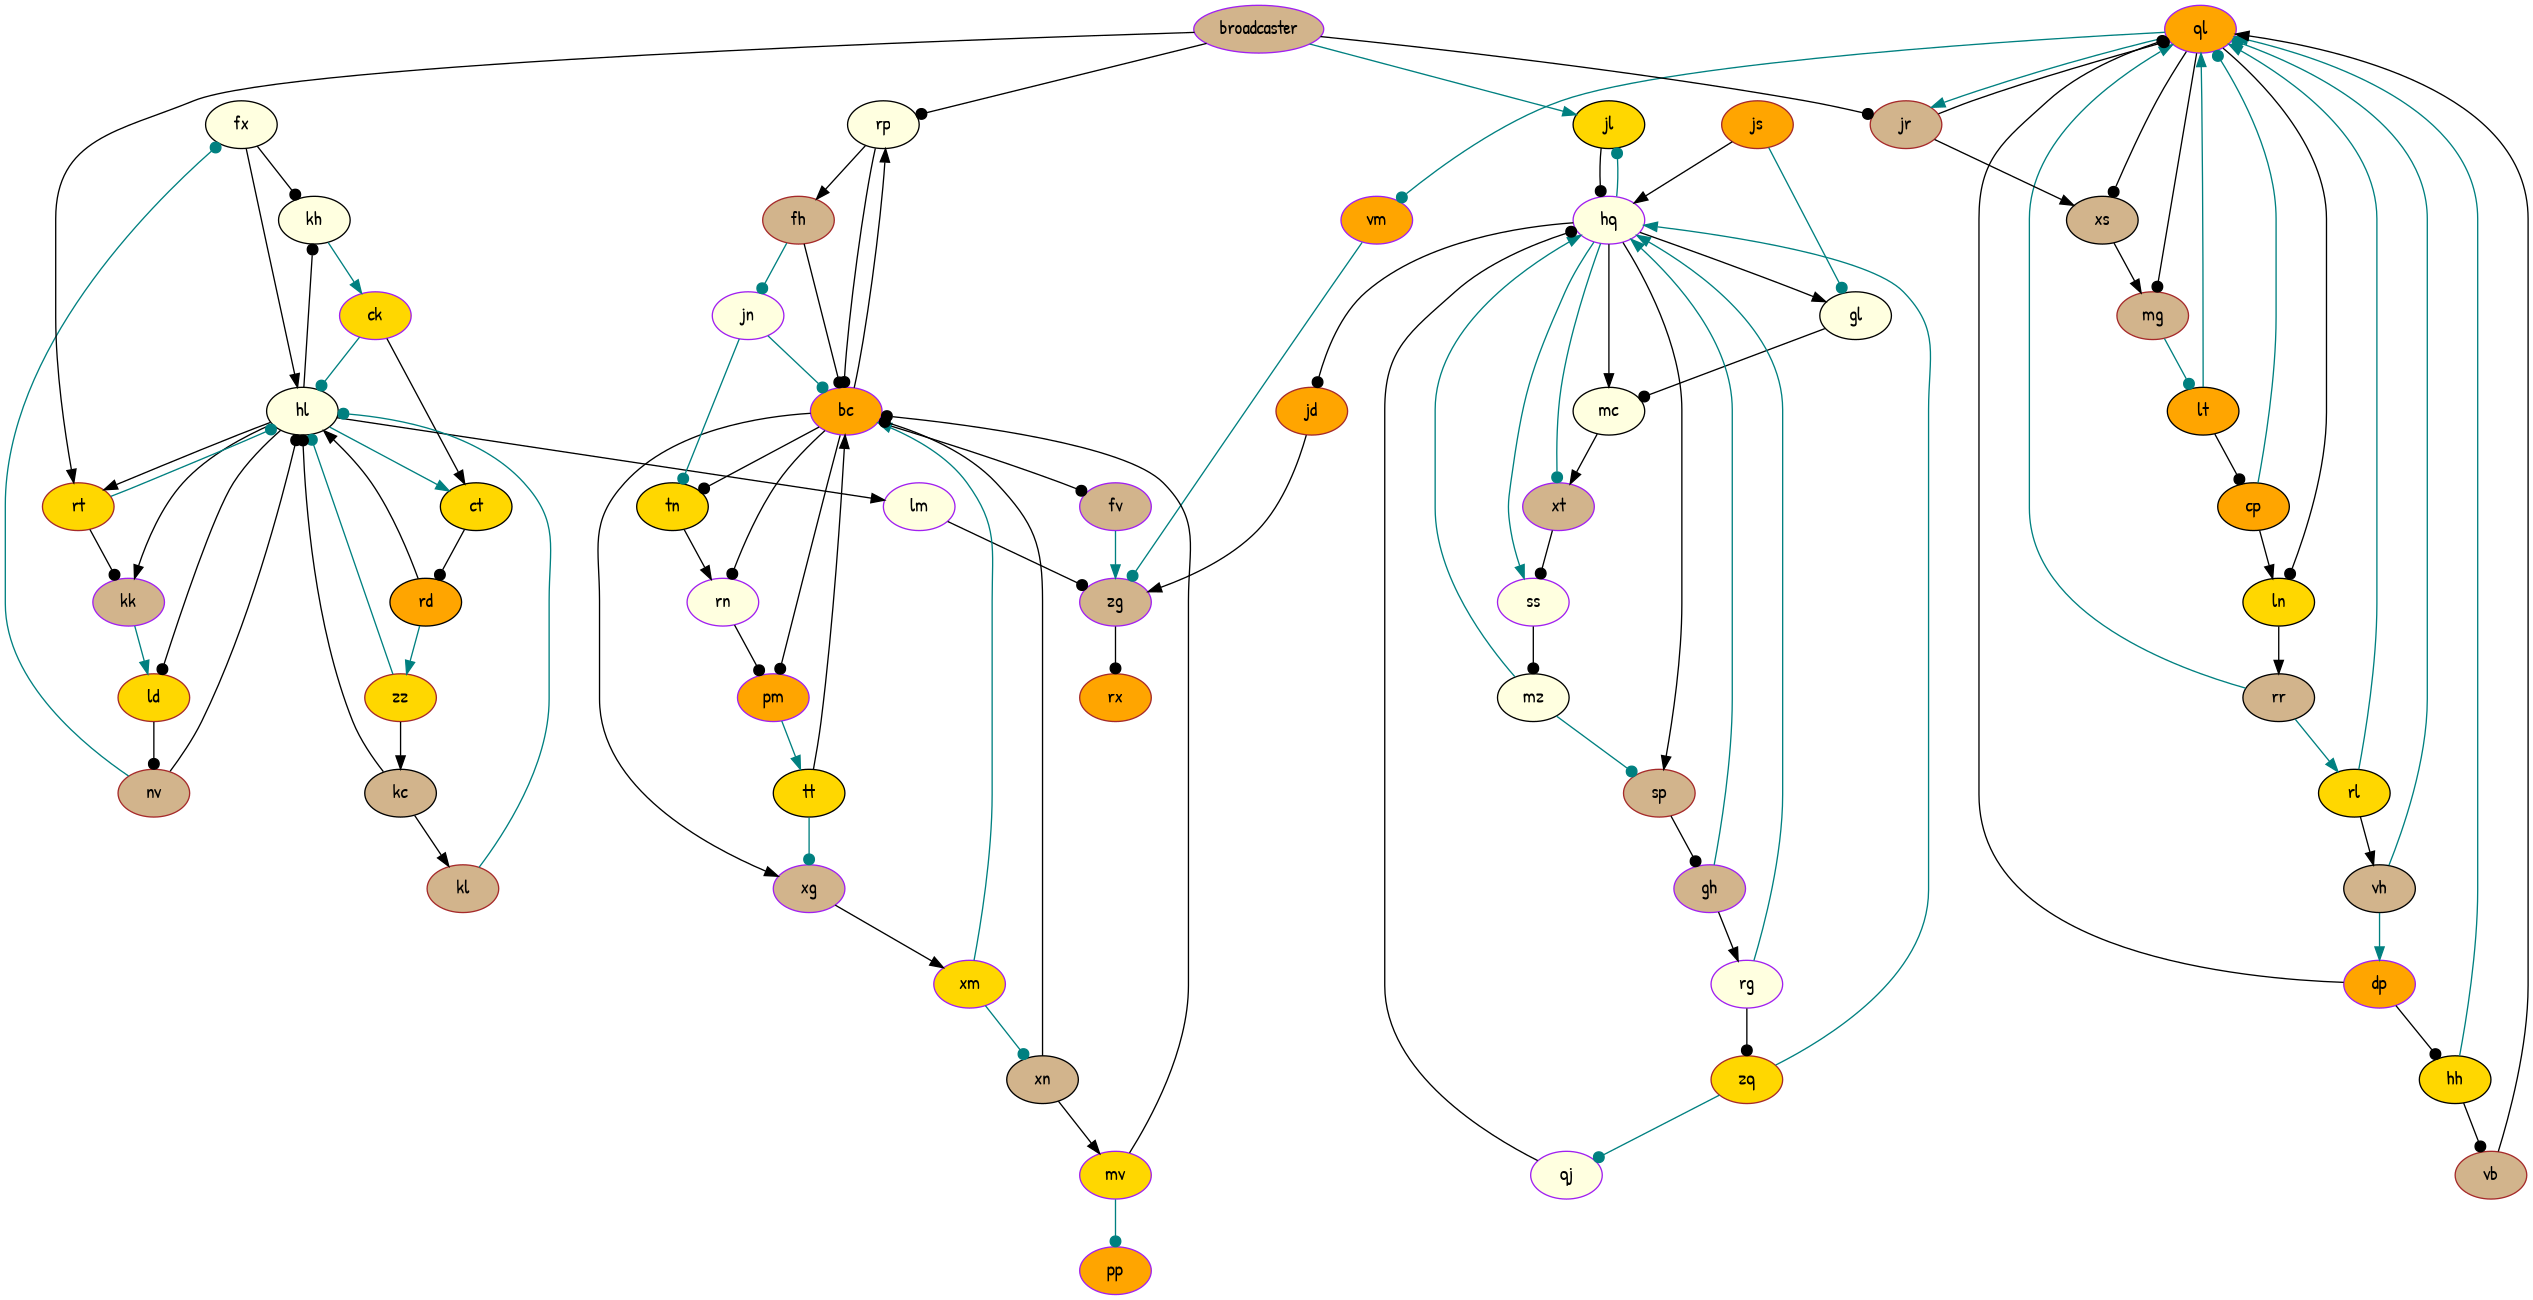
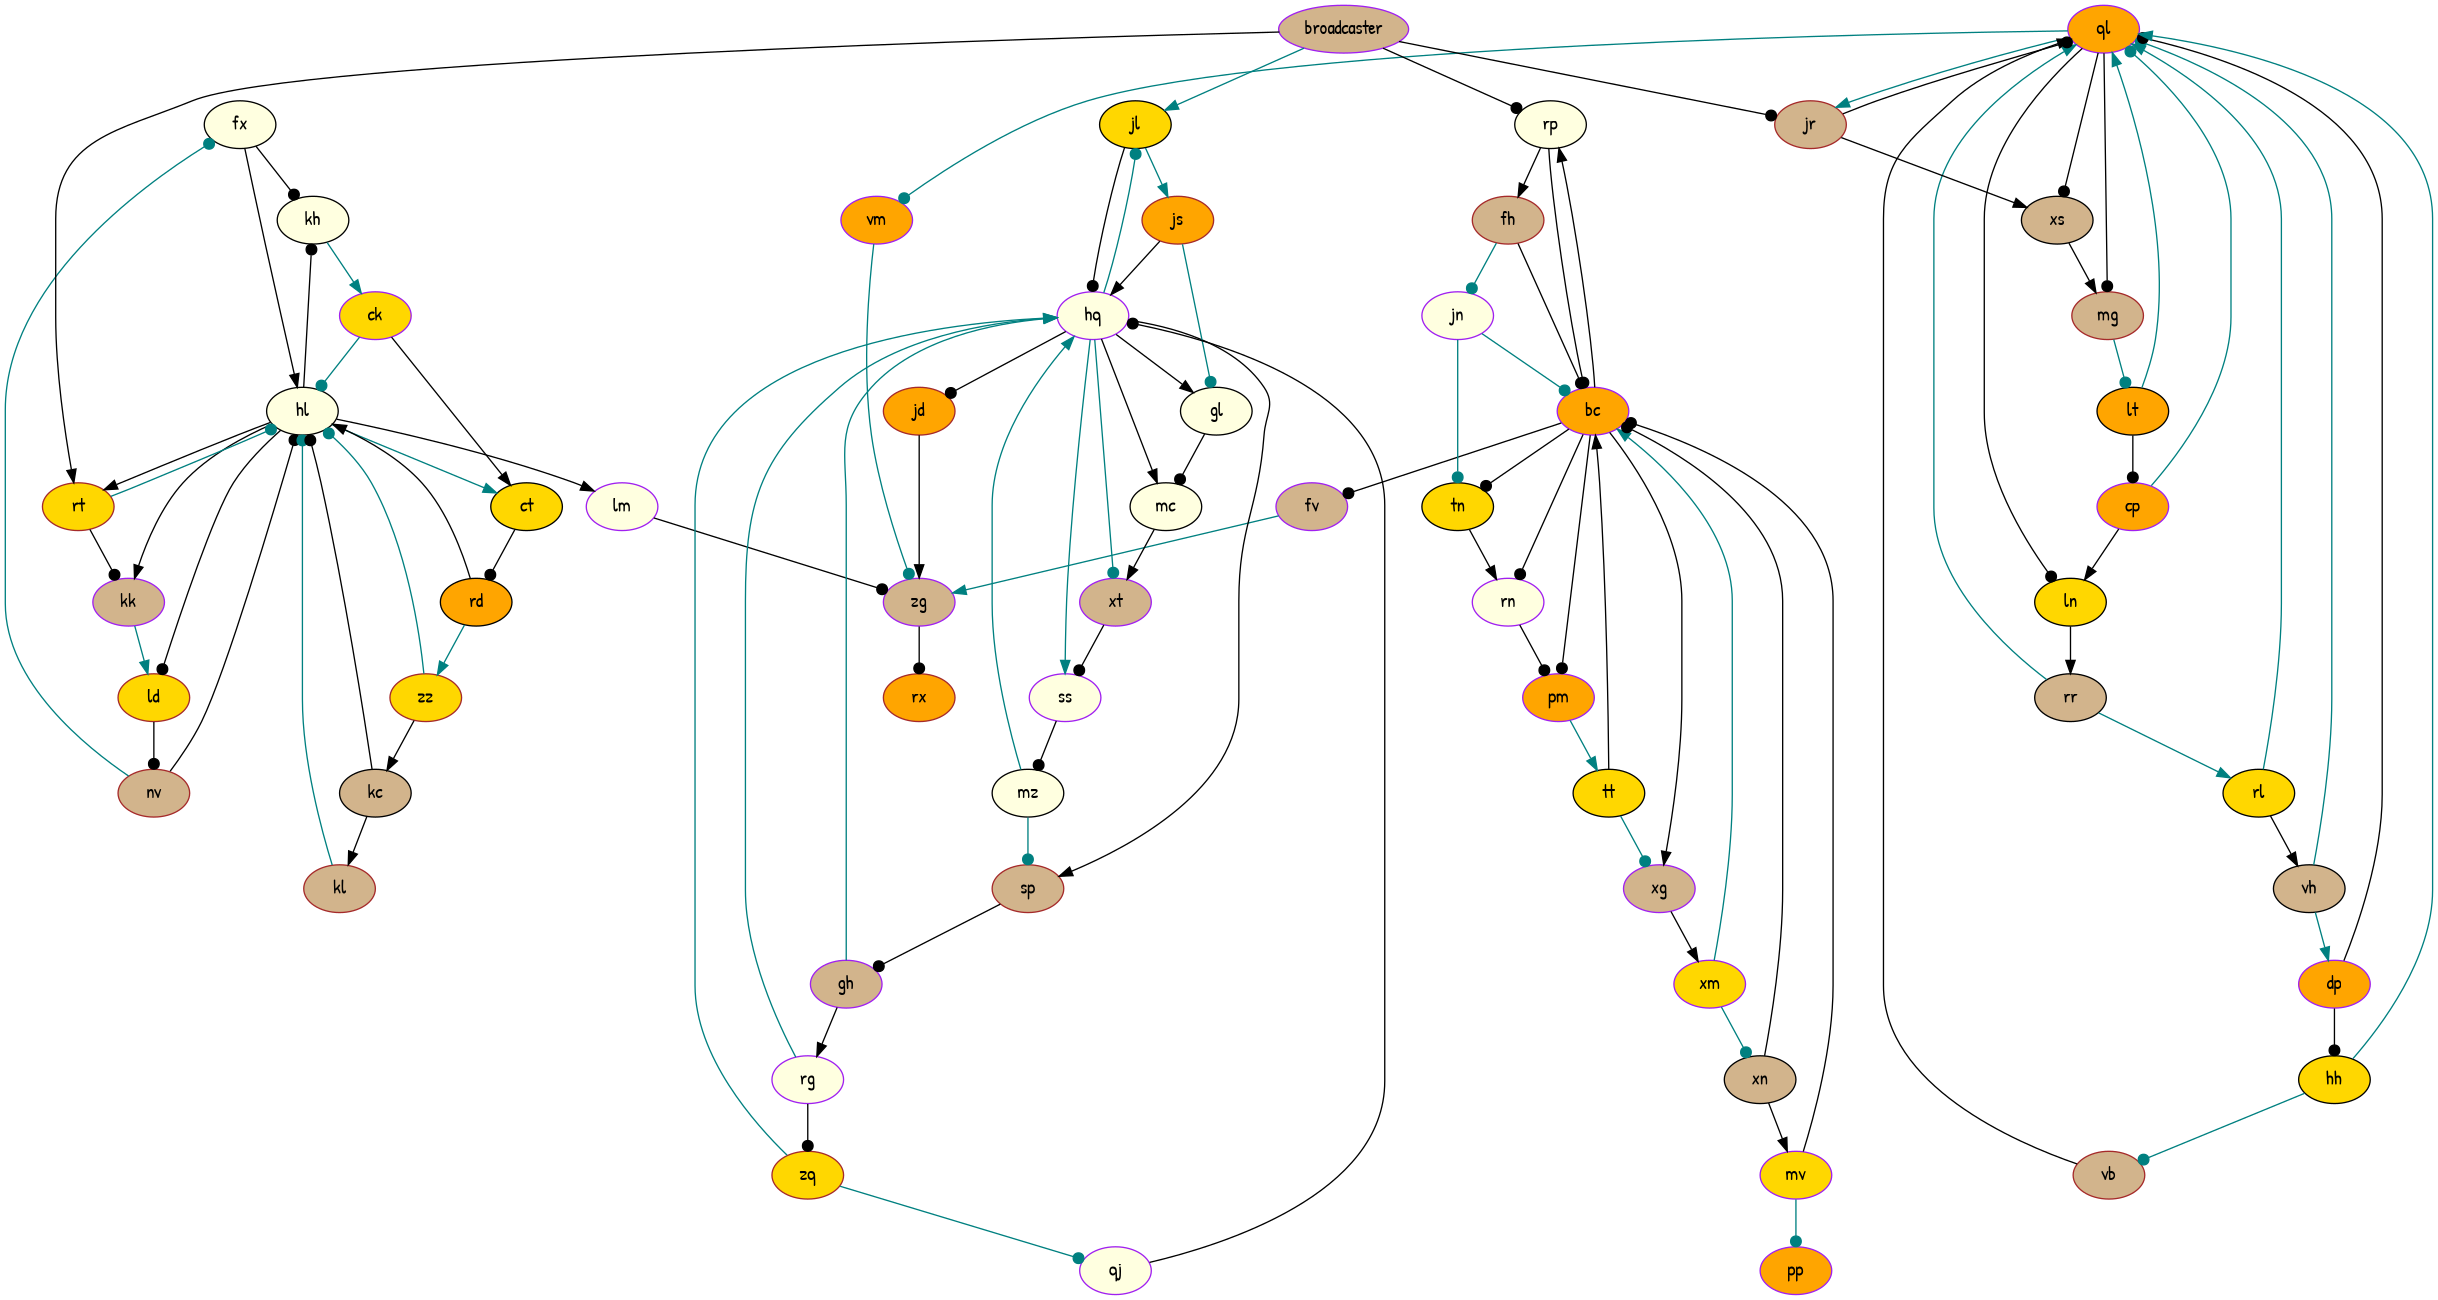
none -> (1154, 166)
(2254, 507) -> (2133, 507)
(2471, 1122) -> (2227, 1125)
